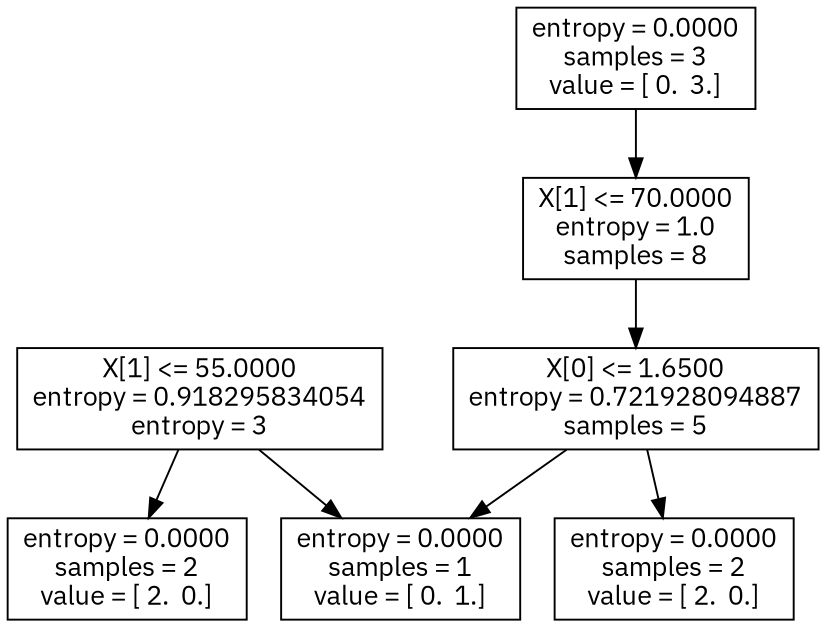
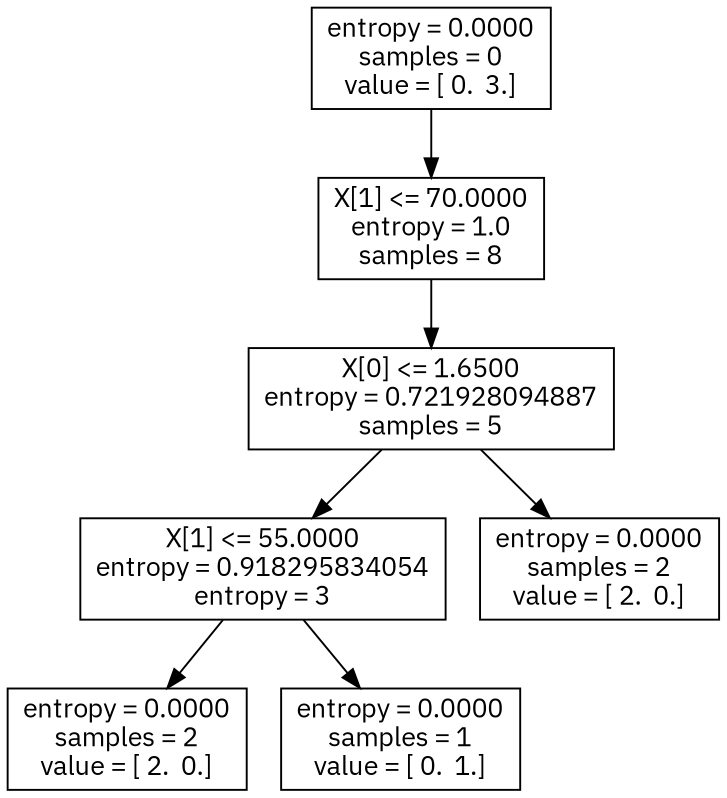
(636, 58) -> (431, 58)
(526, 478) -> (354, 477)
